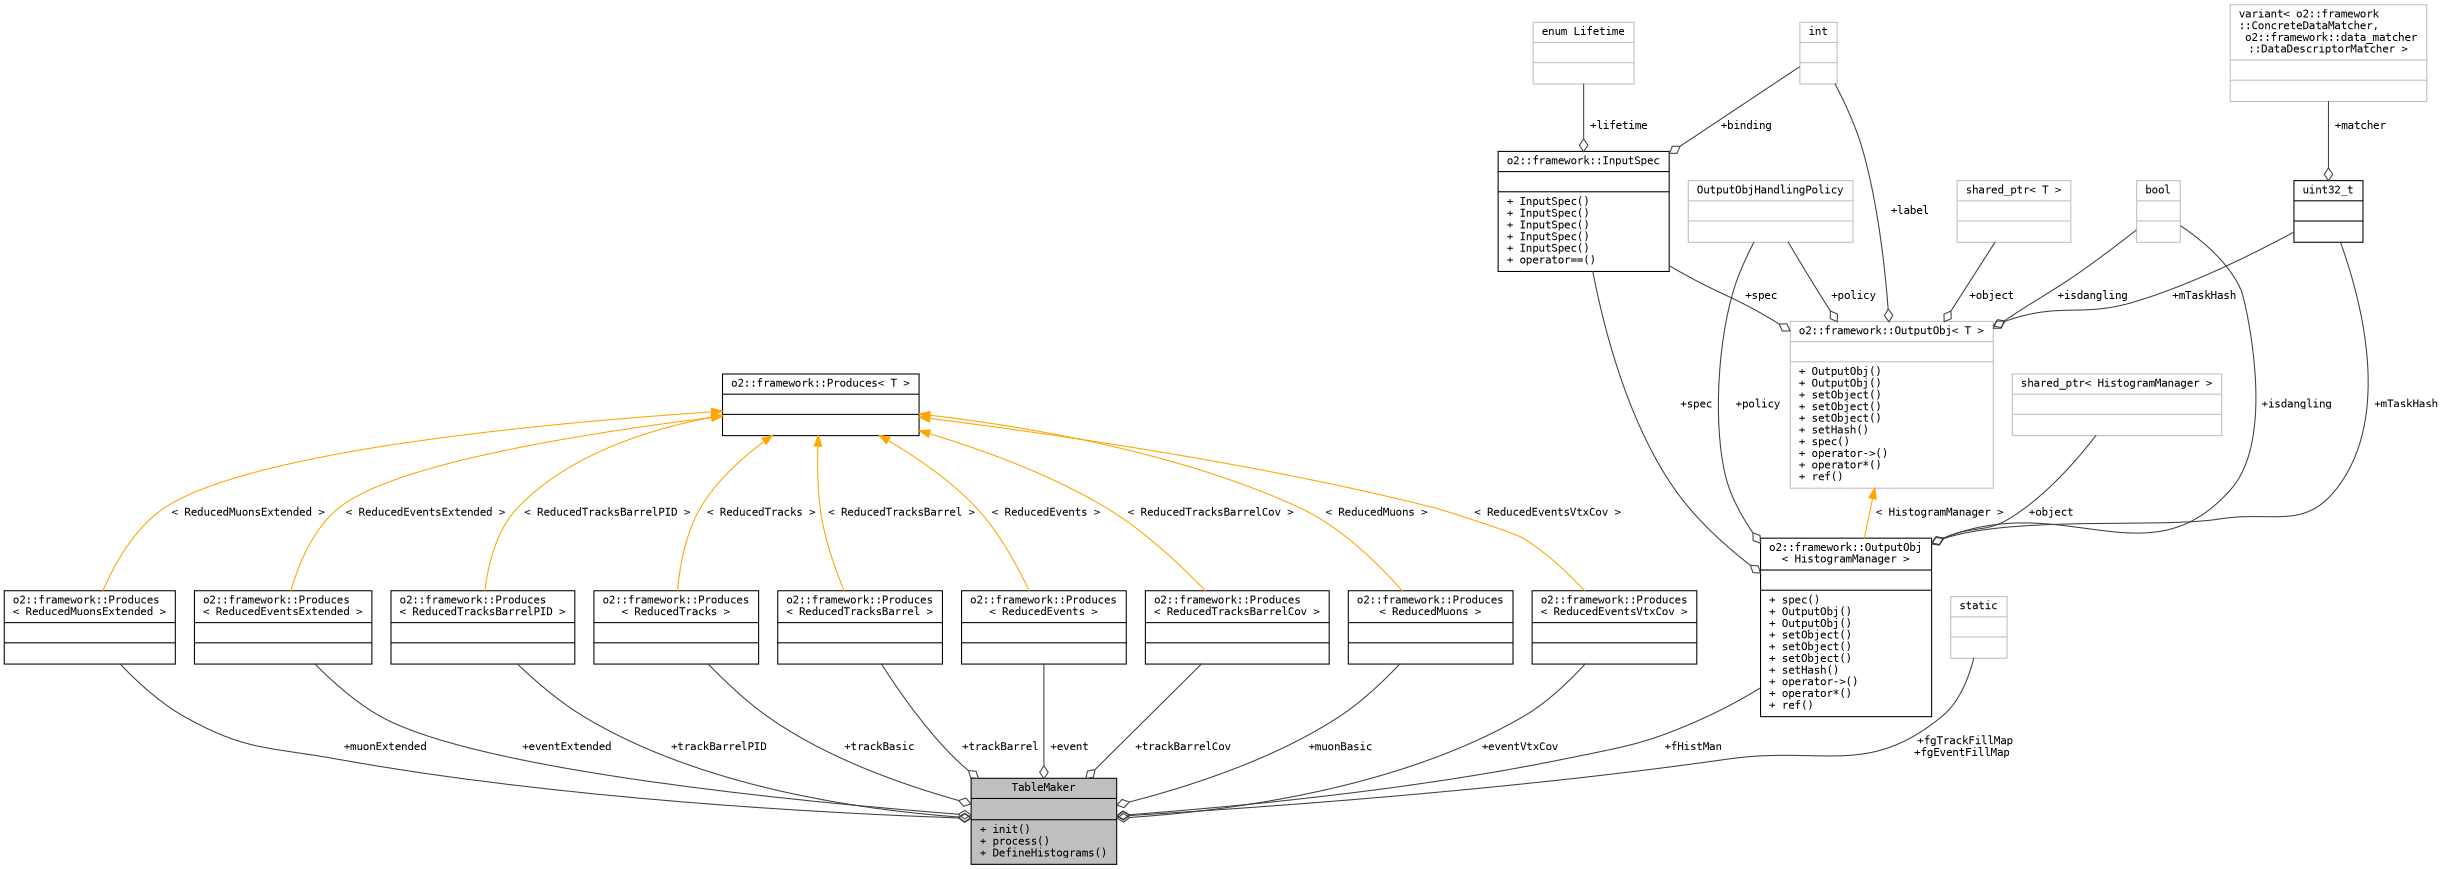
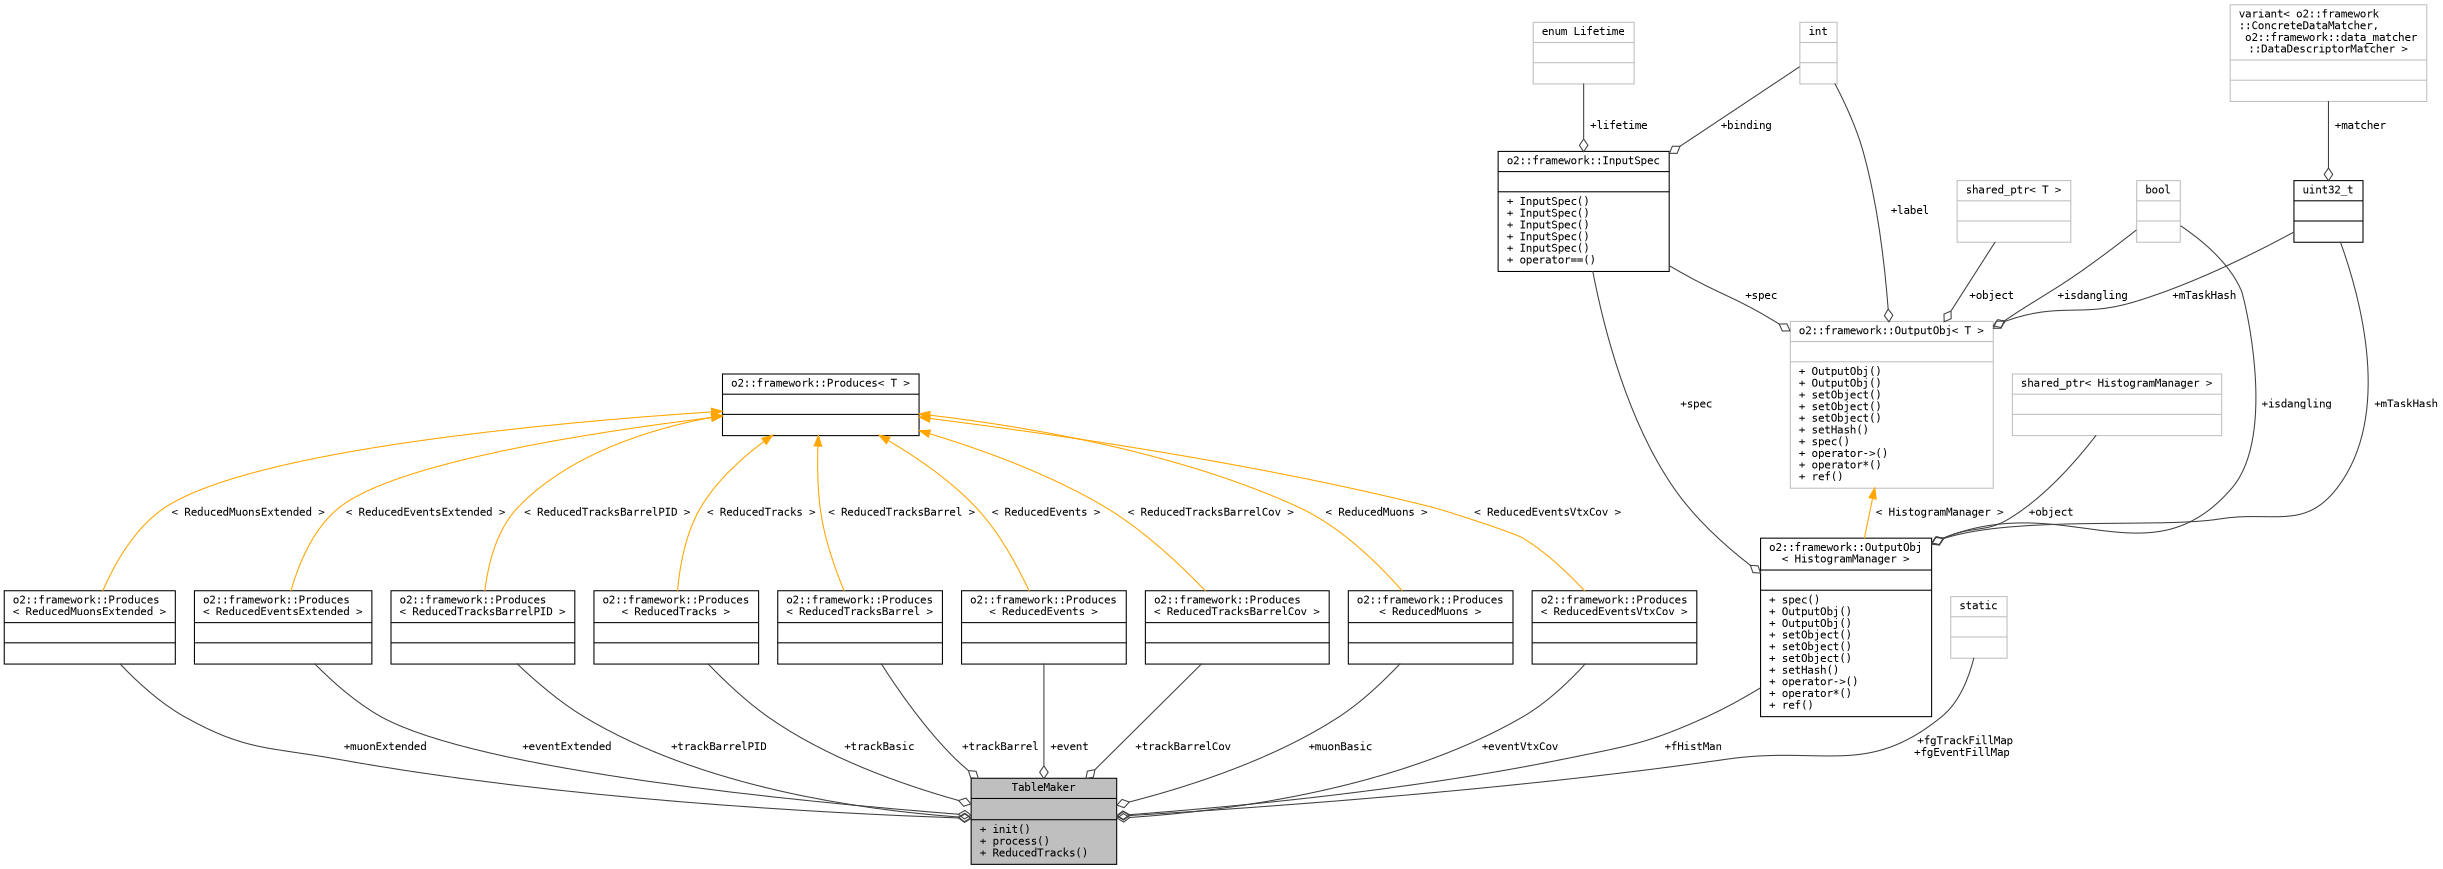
(1771, 211) -> none
(1044, 853) -> (1034, 853)
